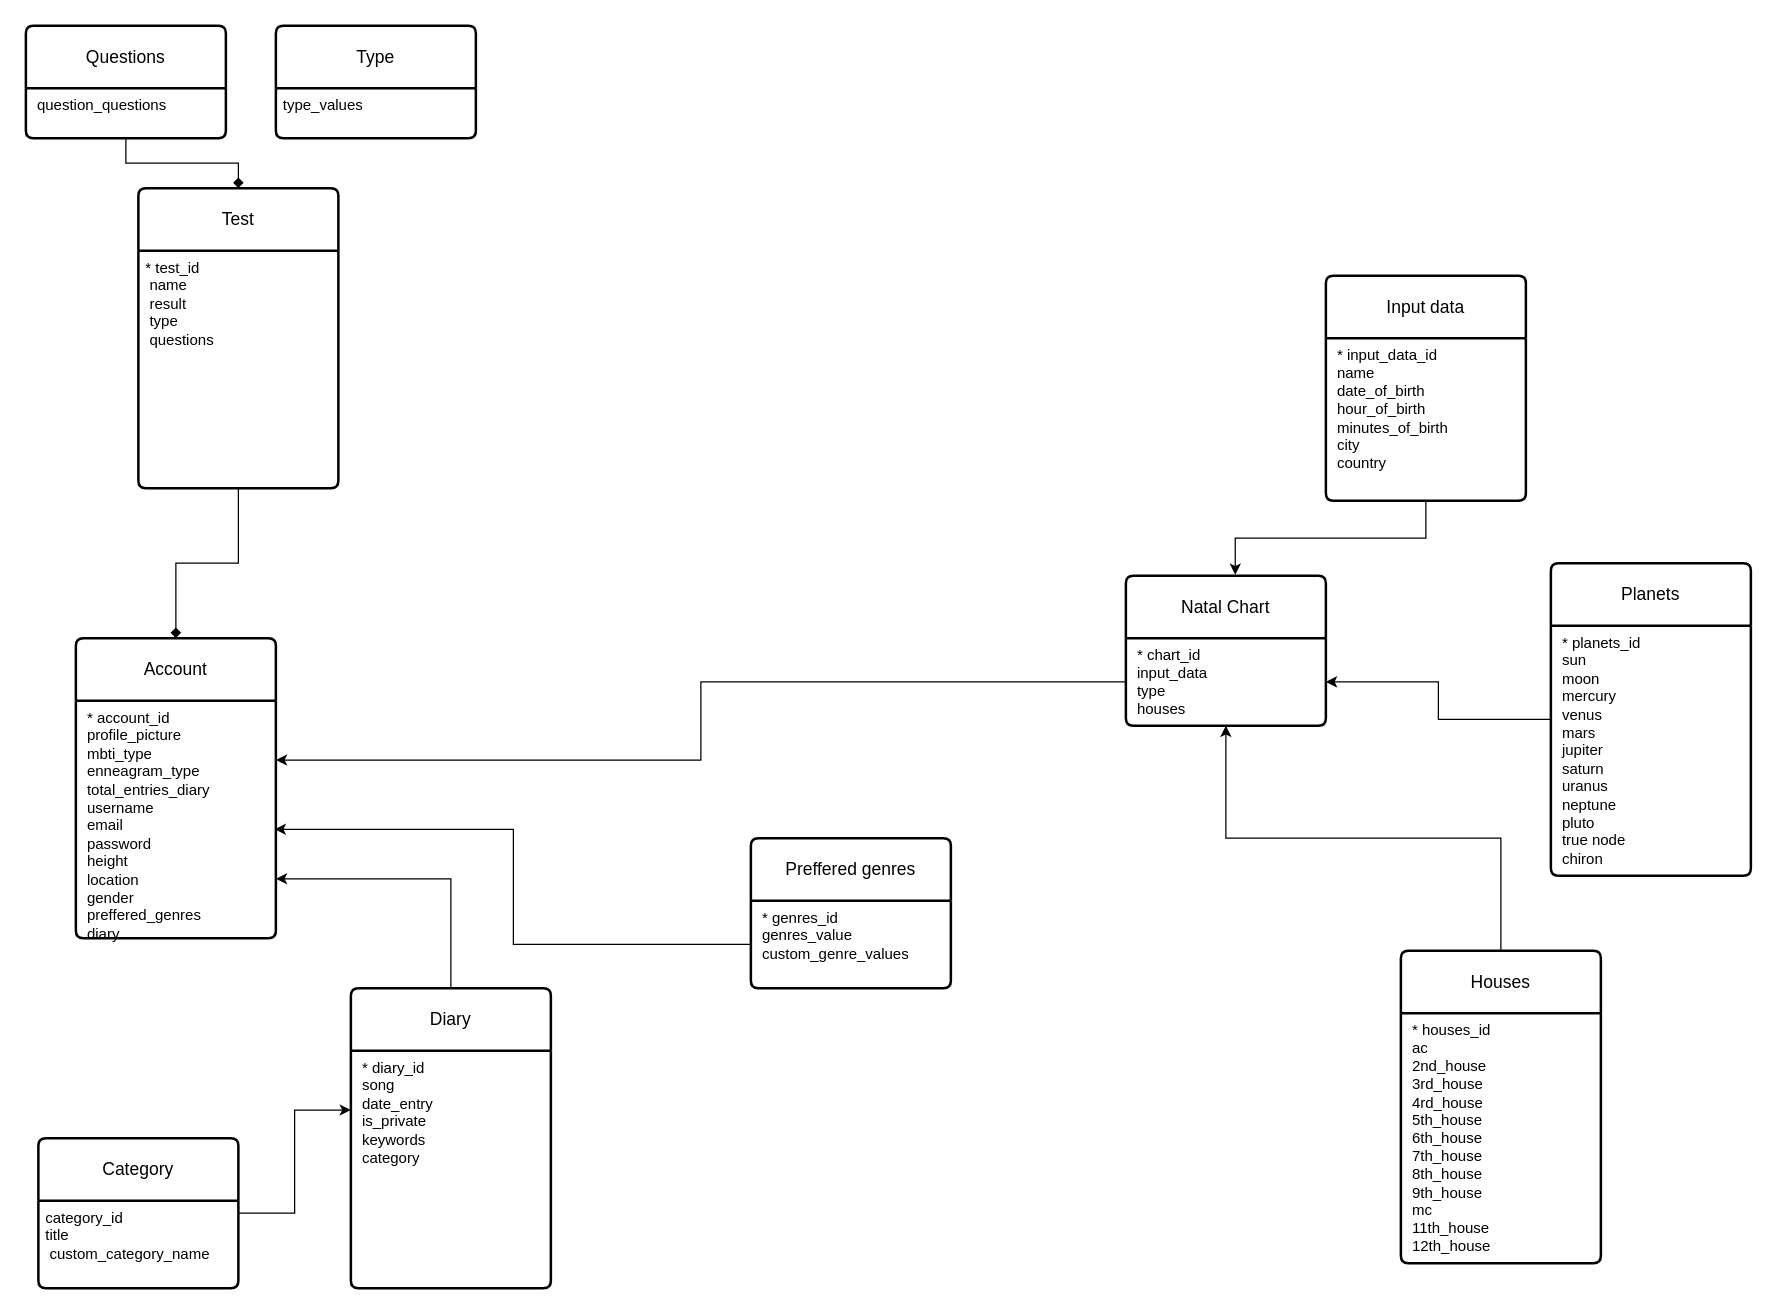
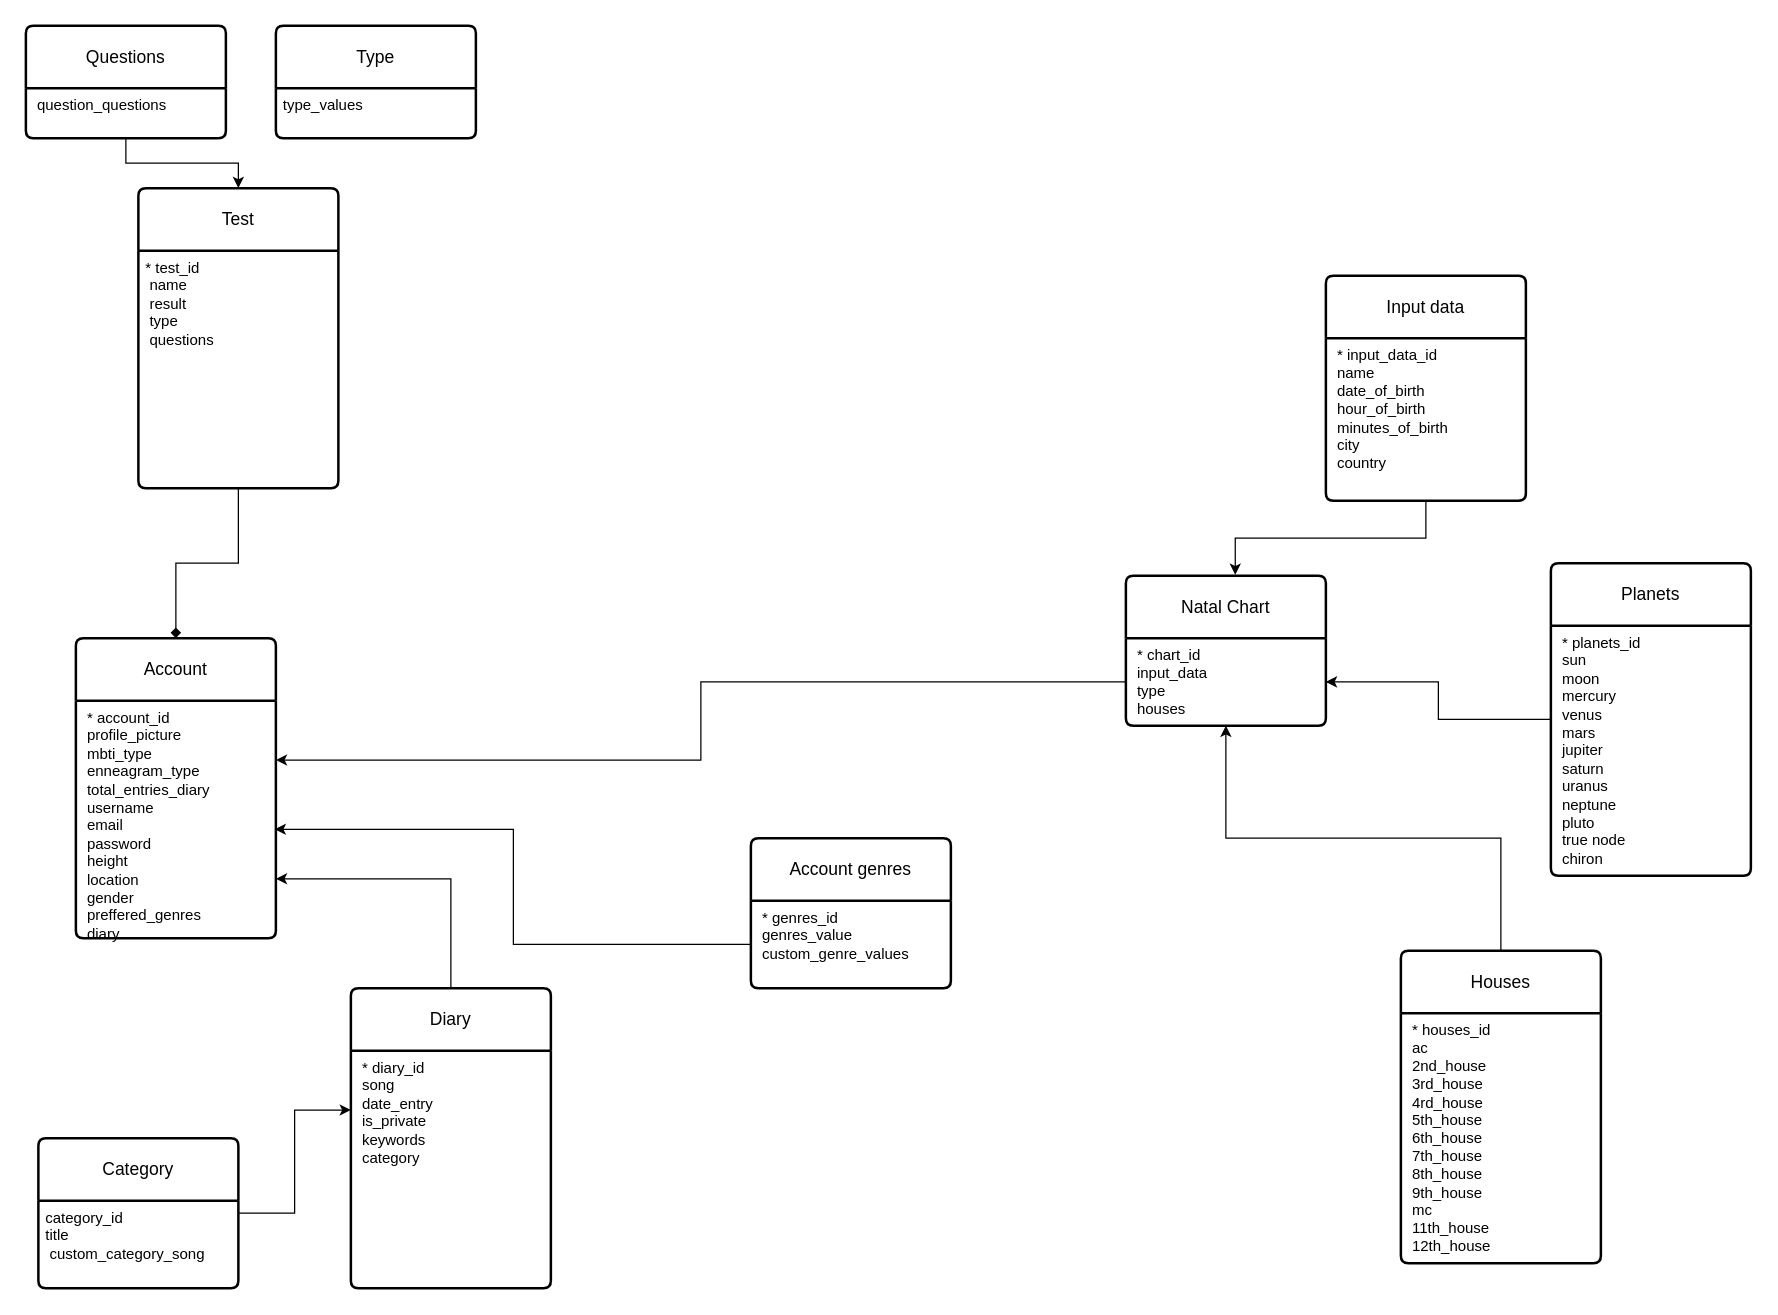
(238, 177) -> (238, 178)
(851, 869) -> (851, 869)
(130, 1236) -> (130, 1236)
